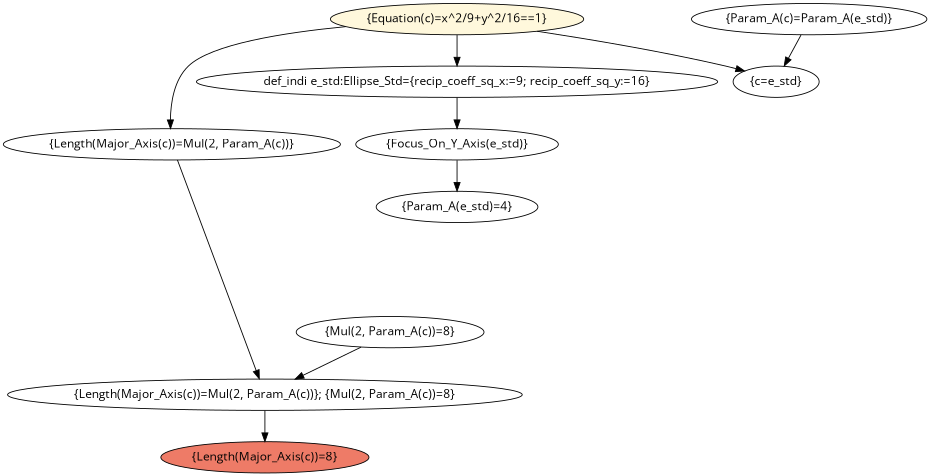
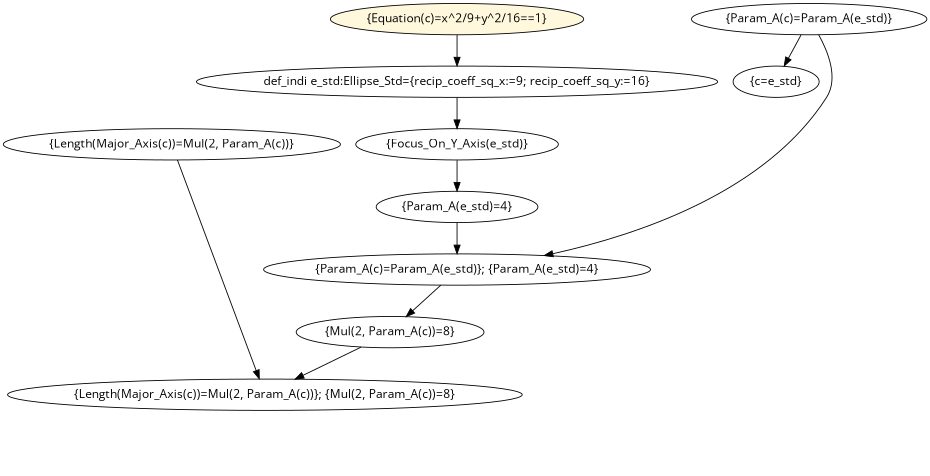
(236, 44) -> none
(637, 48) -> none
none -> (457, 270)
(265, 457) -> none
